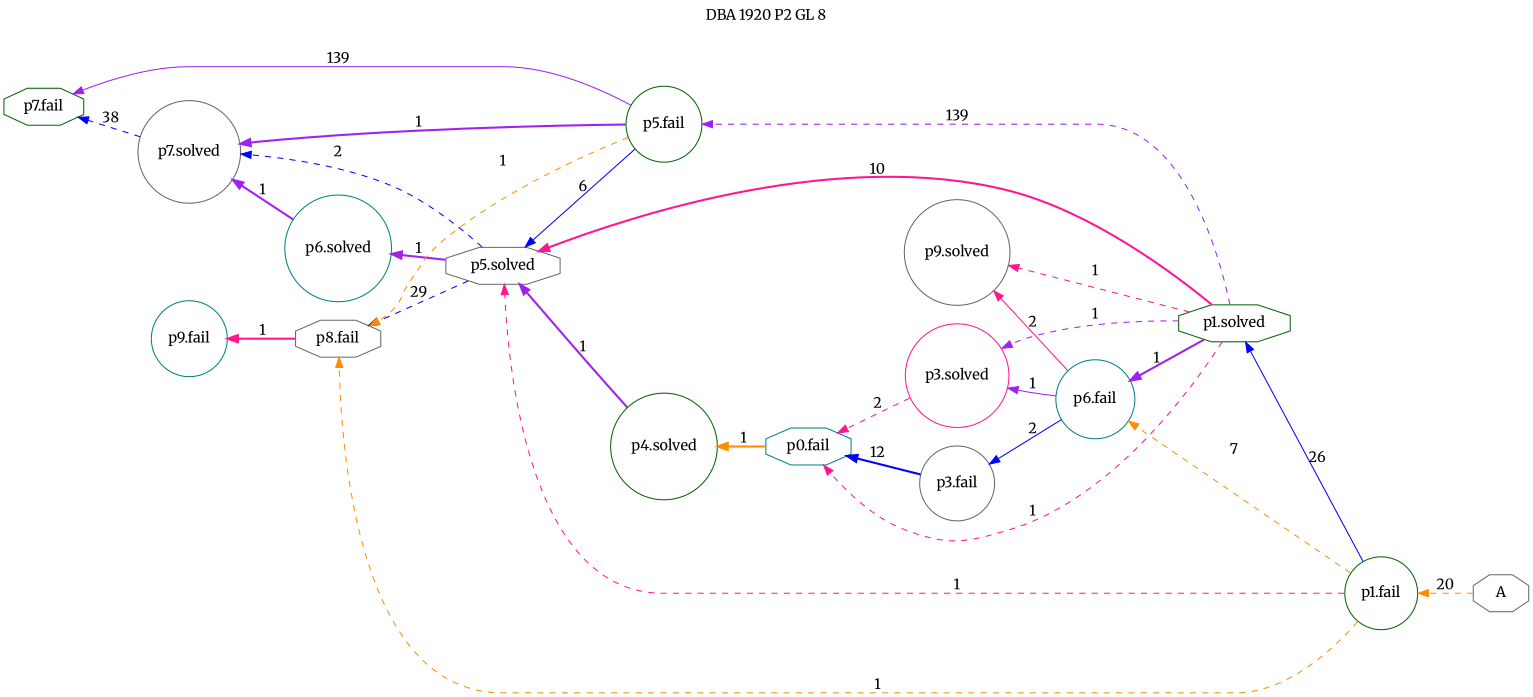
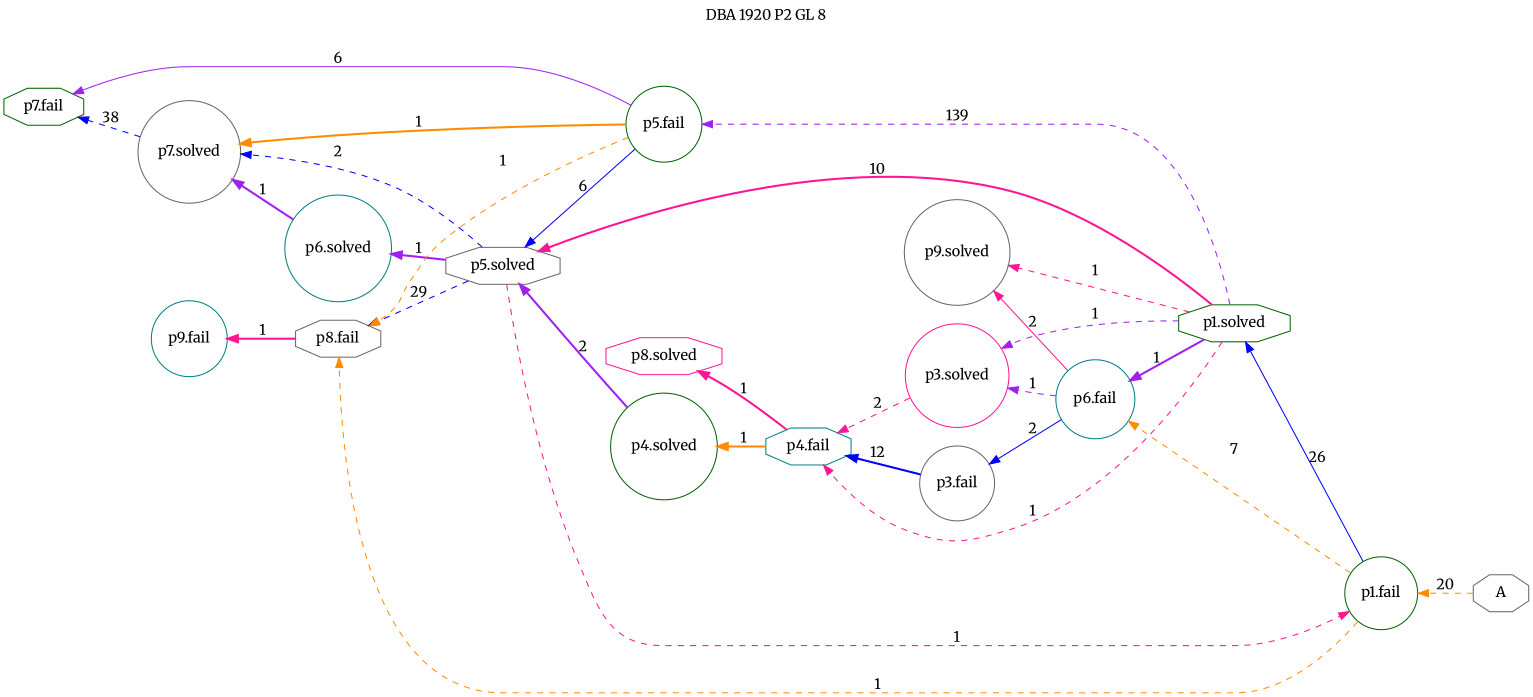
(338, 59) -> (338, 59)
(438, 130) -> (438, 130)
(583, 347) -> (583, 347)
none -> (664, 356)
(1037, 393) -> (1037, 393)
(808, 446) -> (808, 446)
(819, 593) -> (796, 646)
